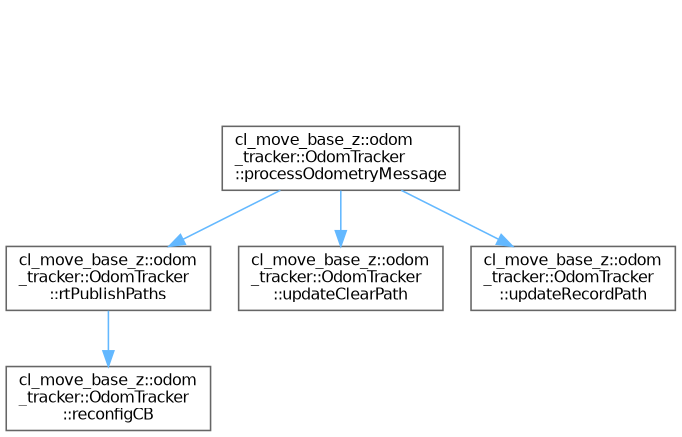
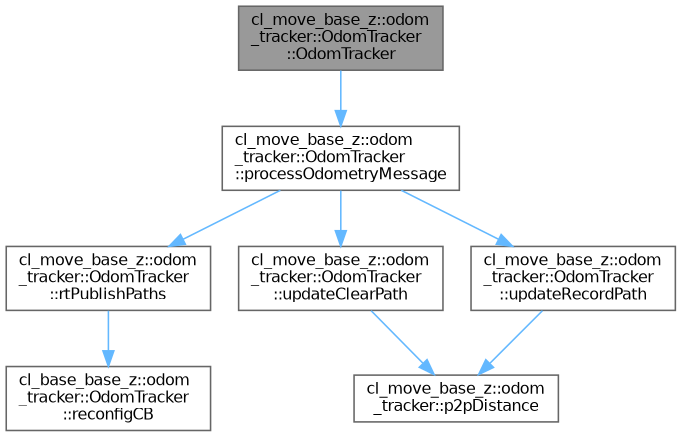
none -> (341, 38)
(108, 399) -> (108, 399)
none -> (456, 399)
